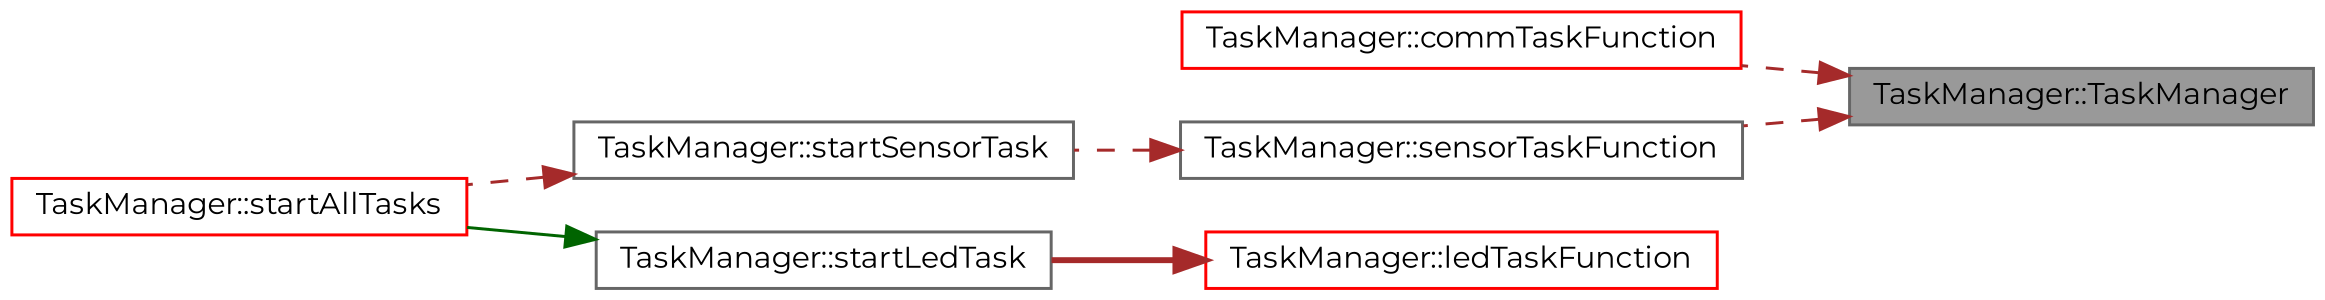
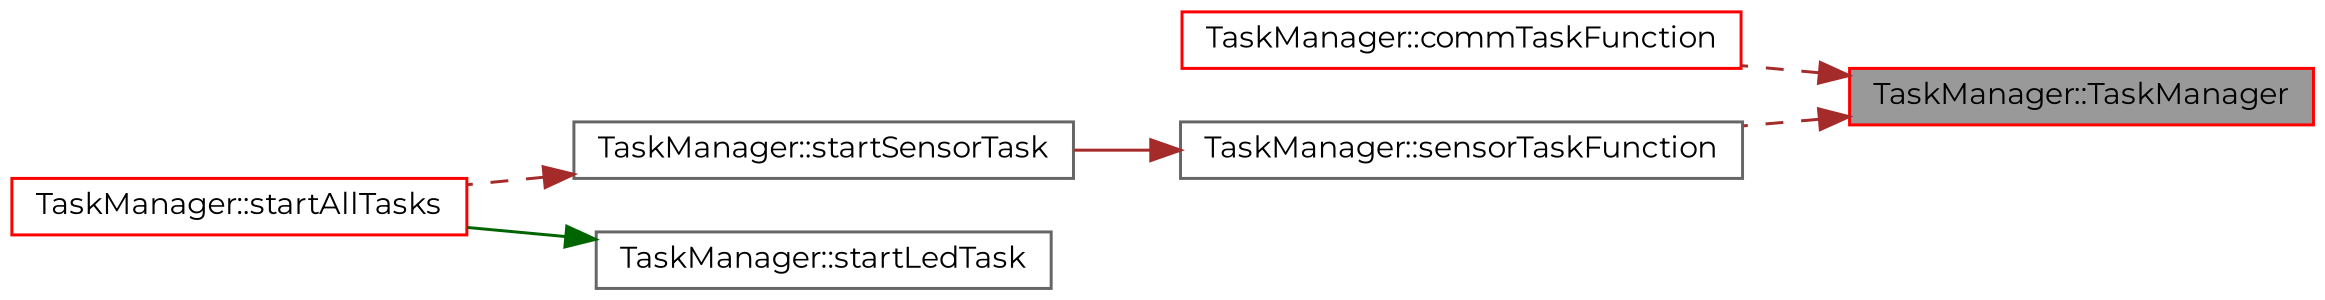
(2082, 97) -> (2082, 97)
(1112, 150) -> (1112, 150)
(1462, 260) -> none
